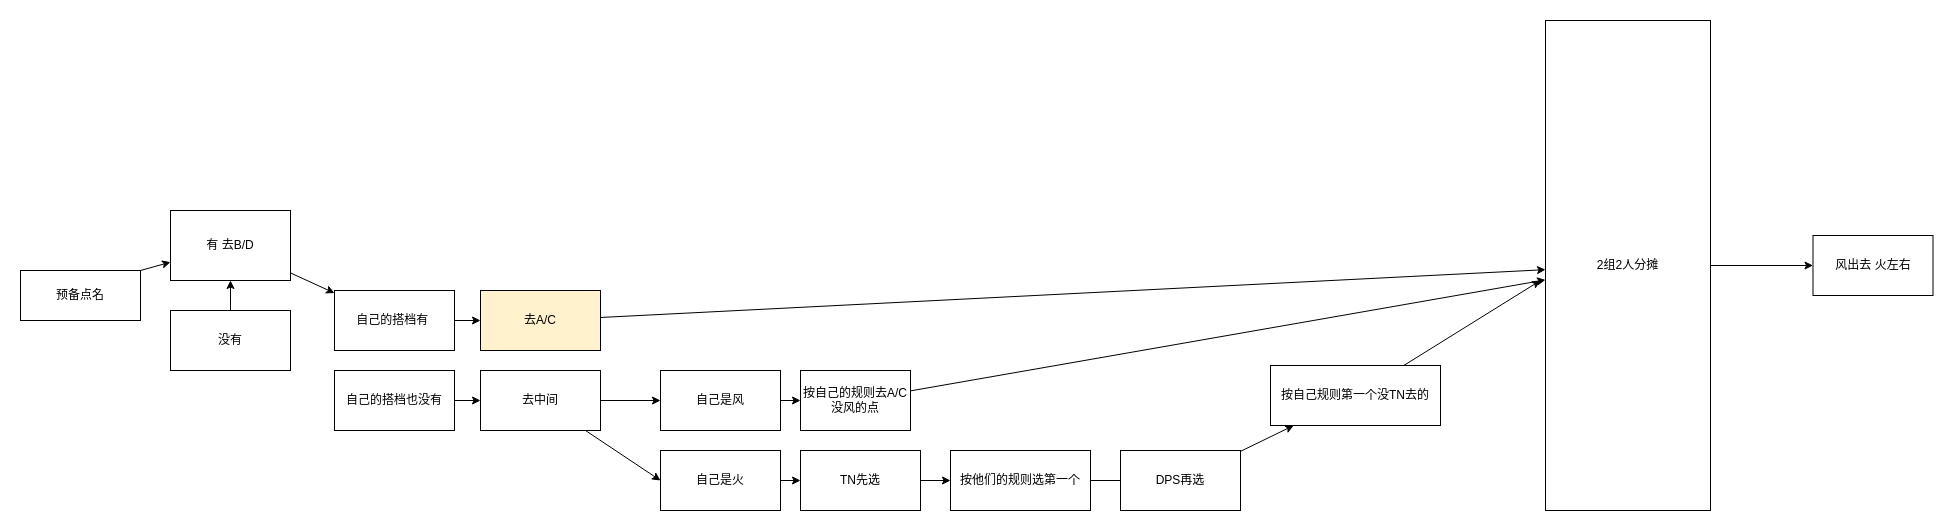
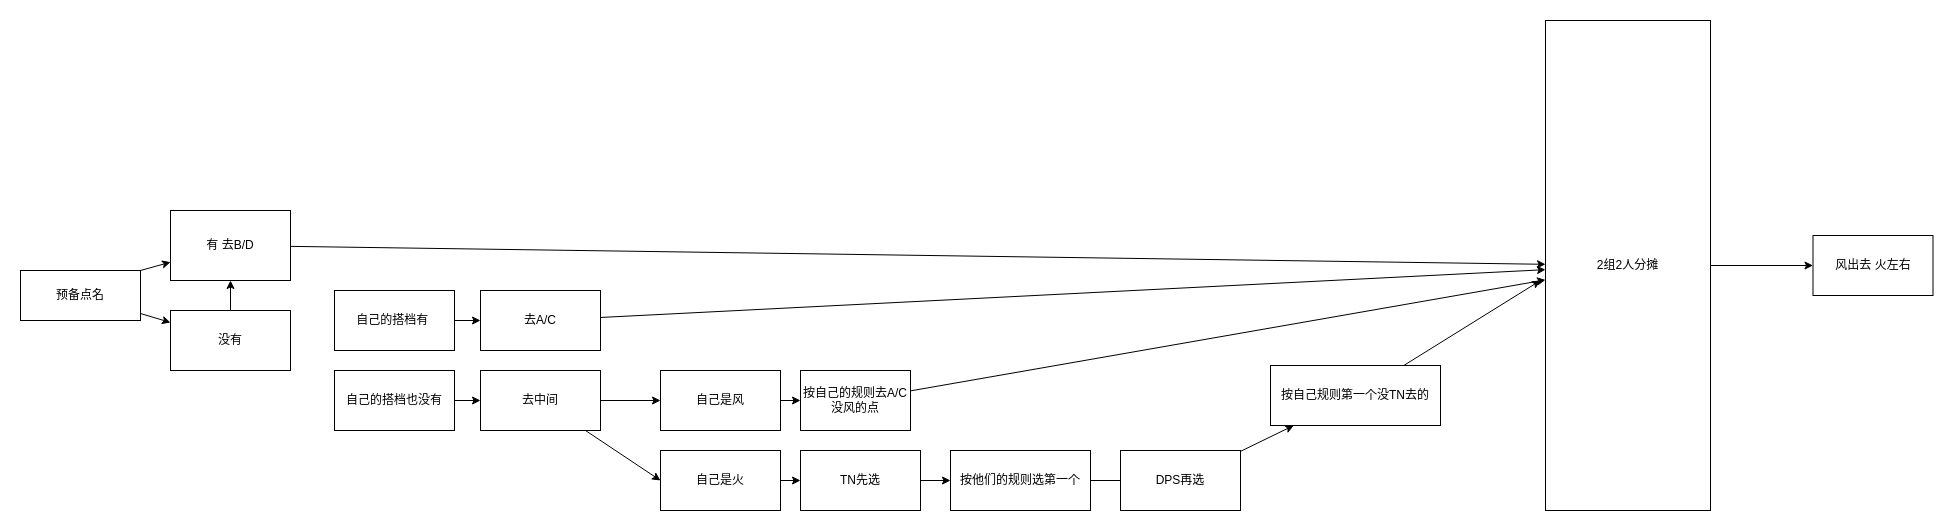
(310, 282) -> (915, 255)
none -> (152, 317)
(541, 321) -> (541, 321)
